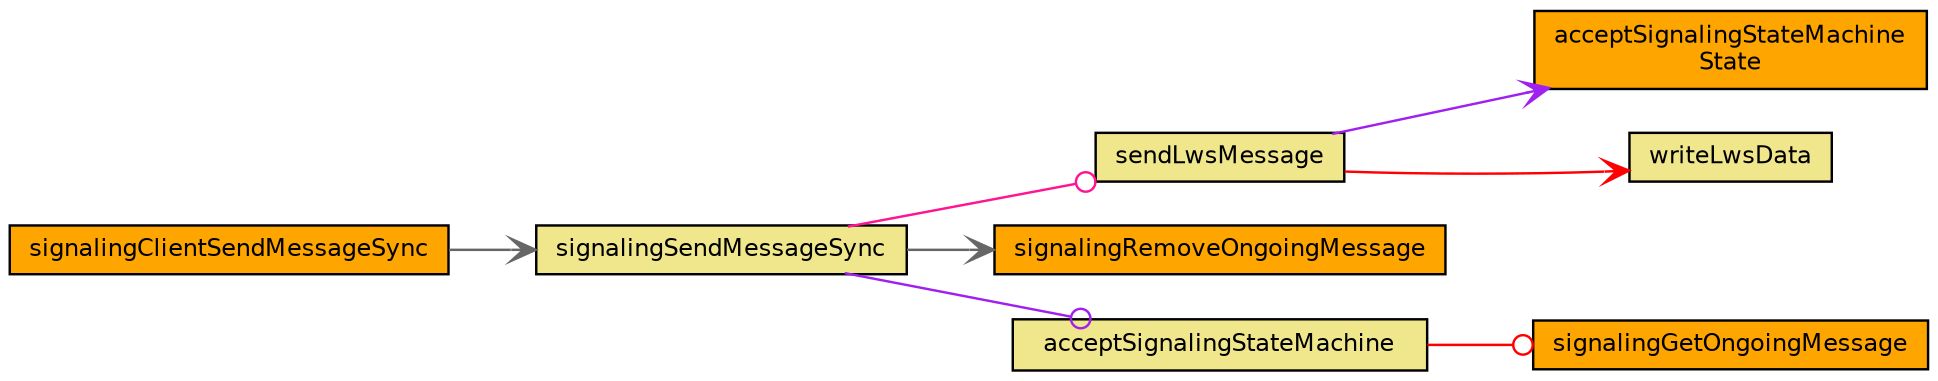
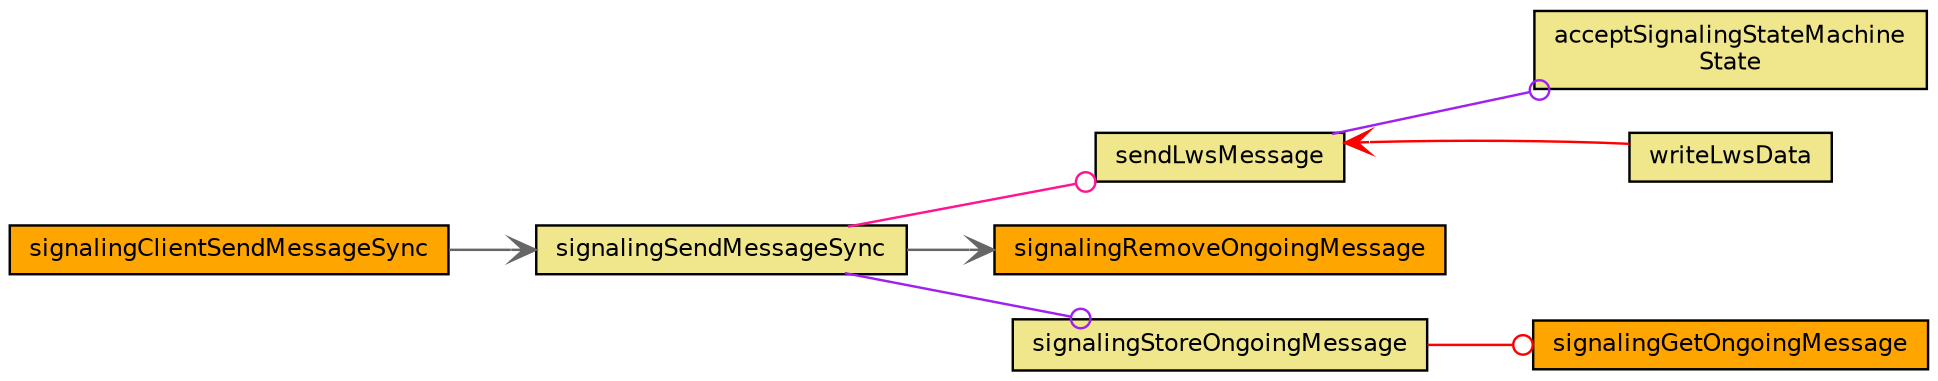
(1731, 50) -> (1731, 50)
(1431, 113) -> (1431, 113)
(1475, 174) -> (1500, 141)
(1220, 345) -> (1220, 345)
